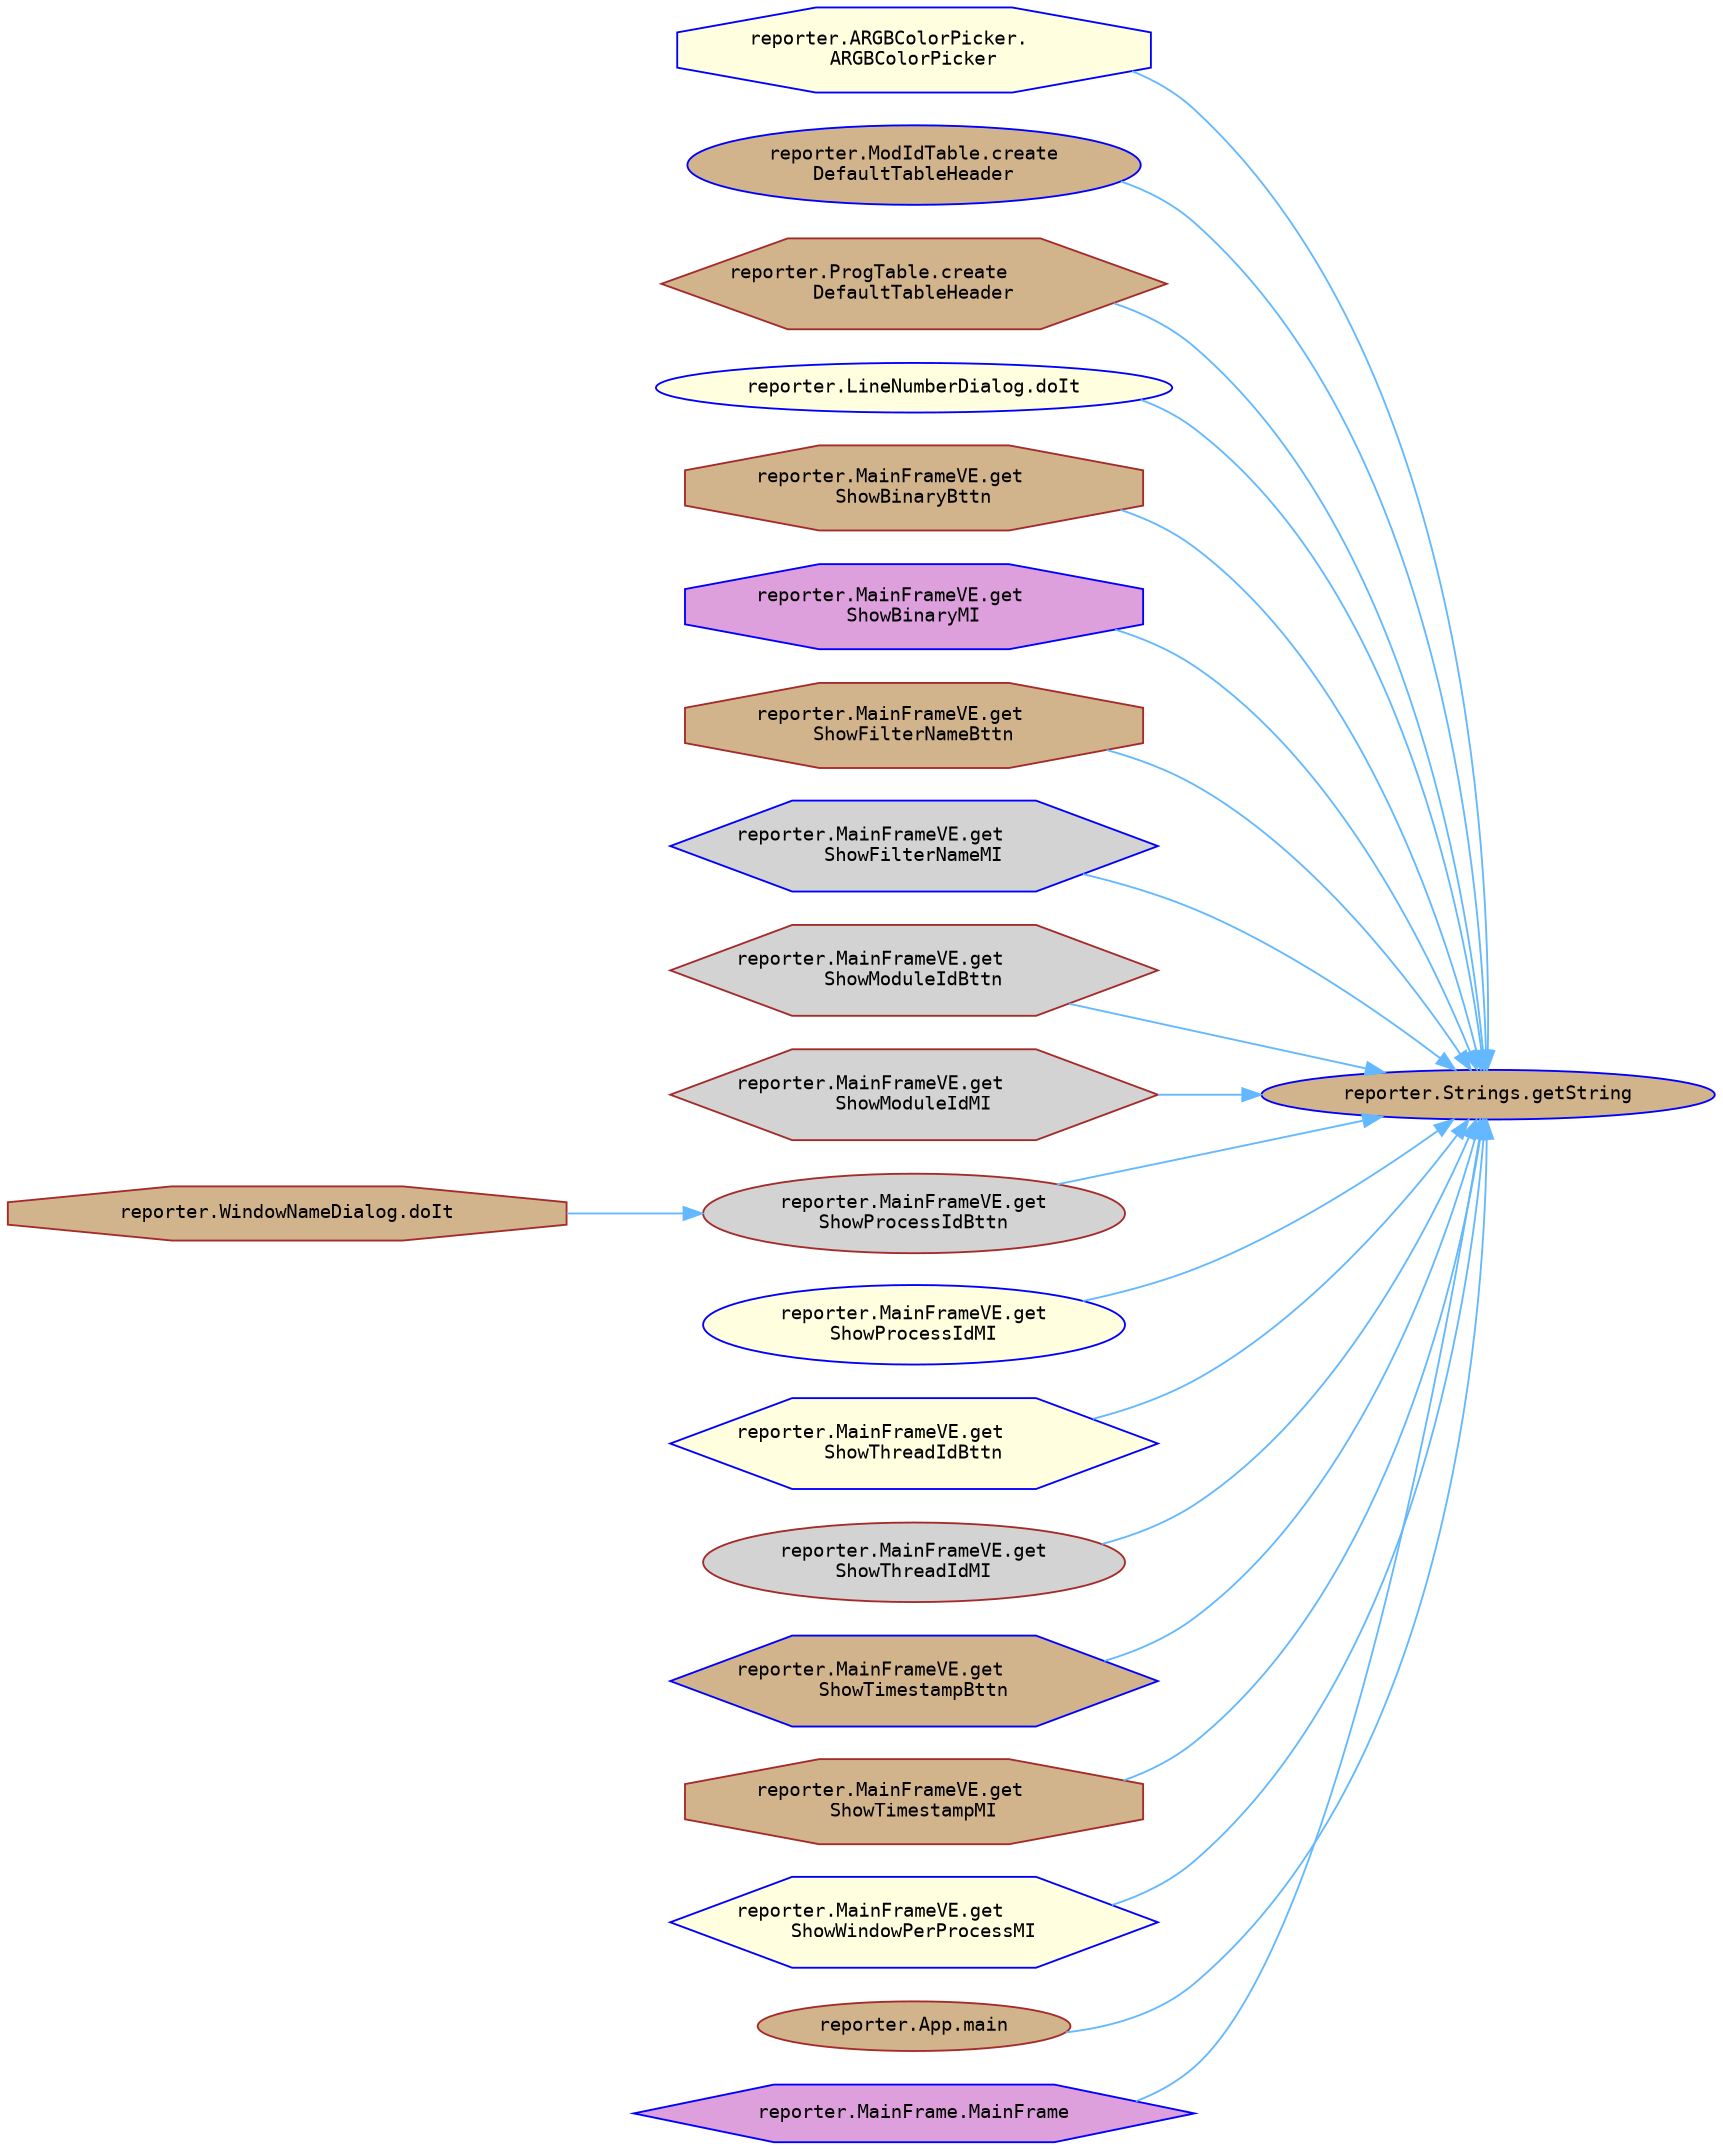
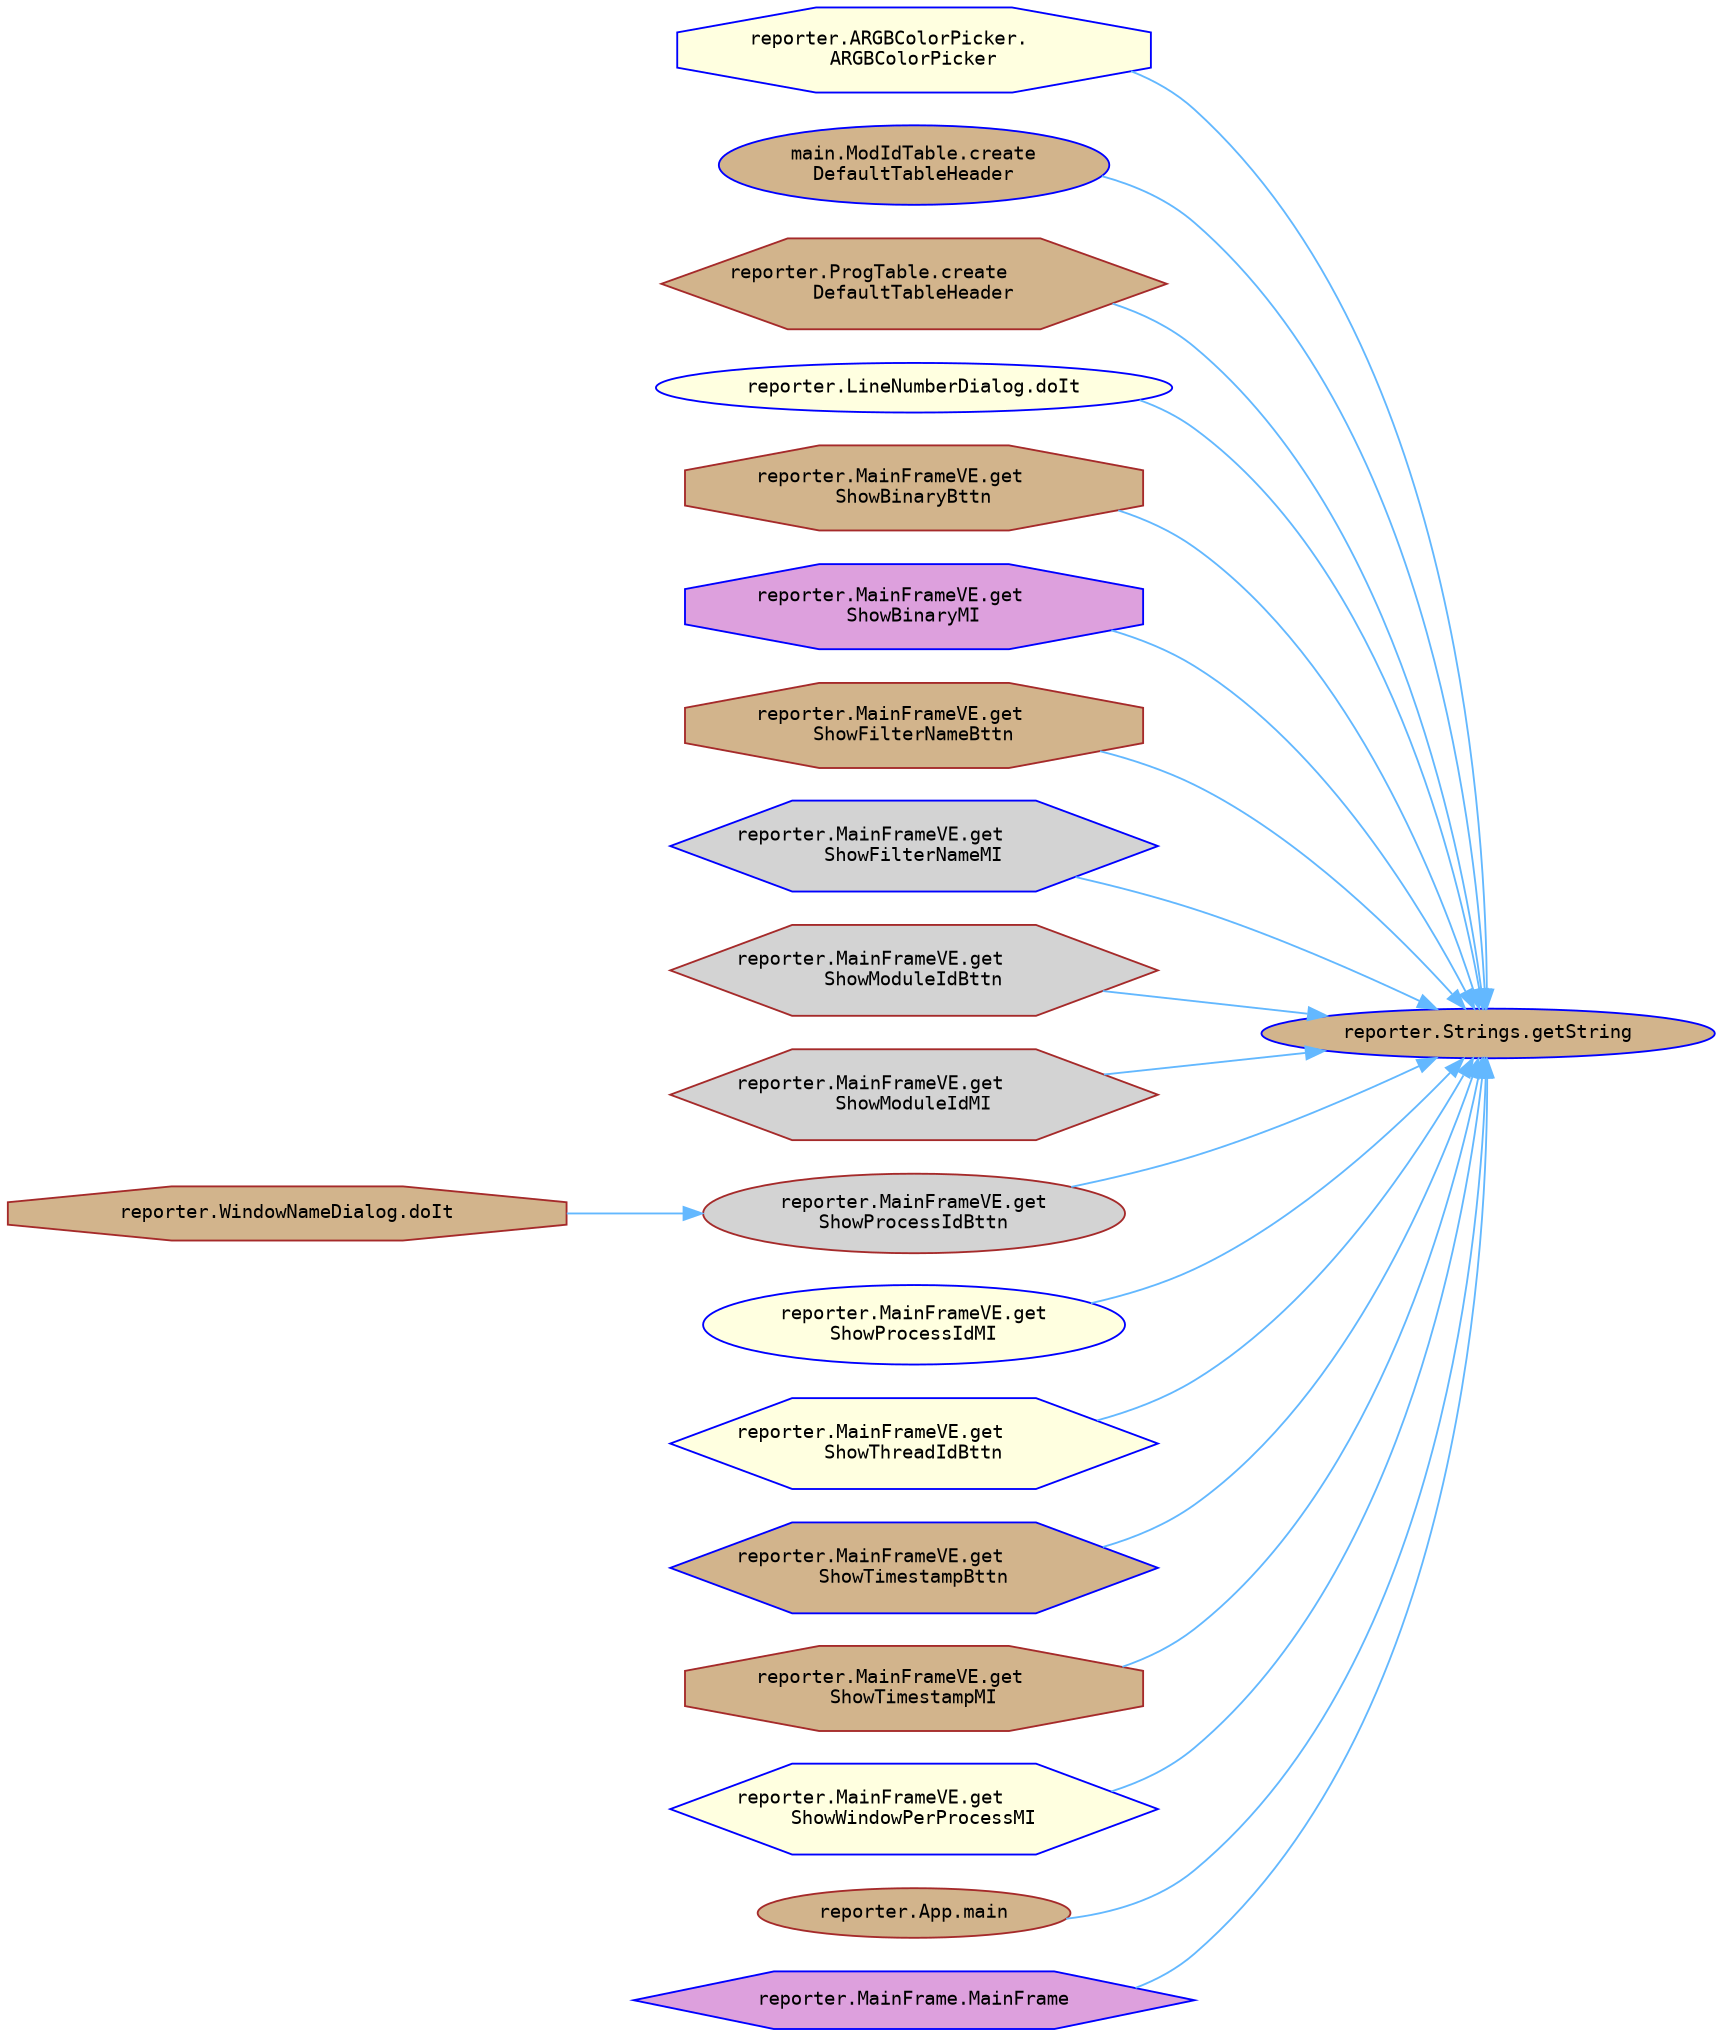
(914, 165) -> (914, 165)
(914, 1562) -> none
